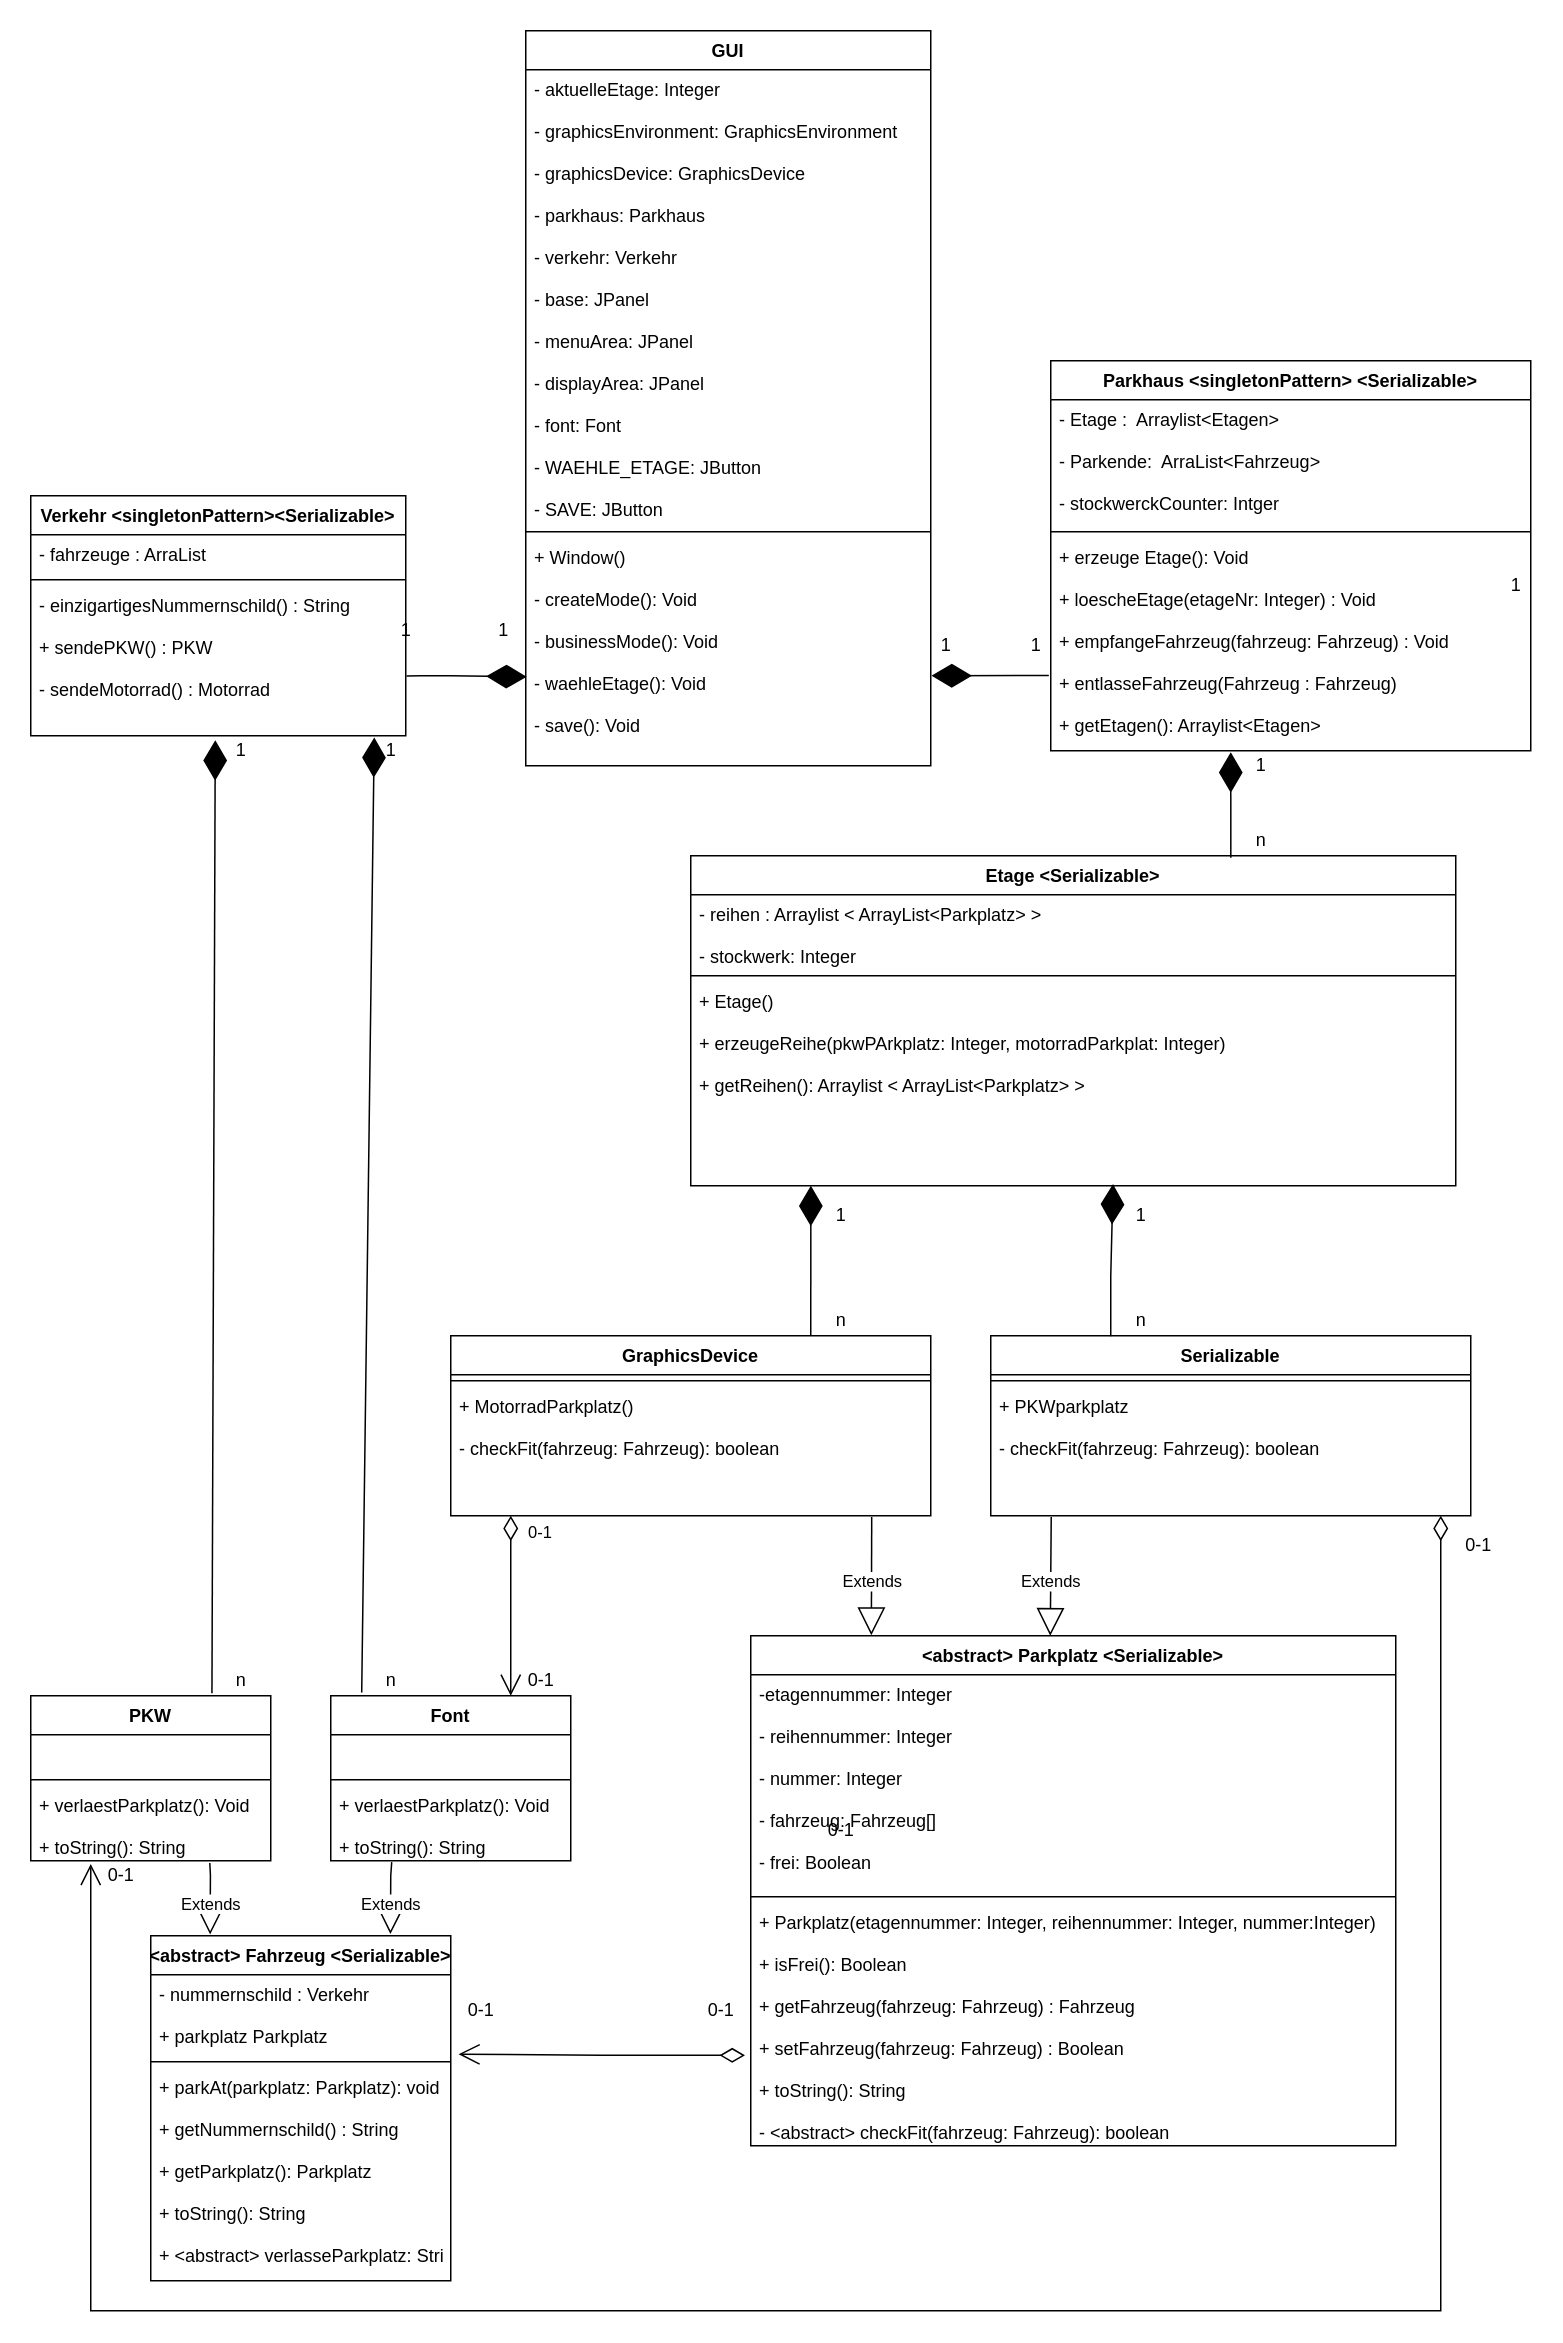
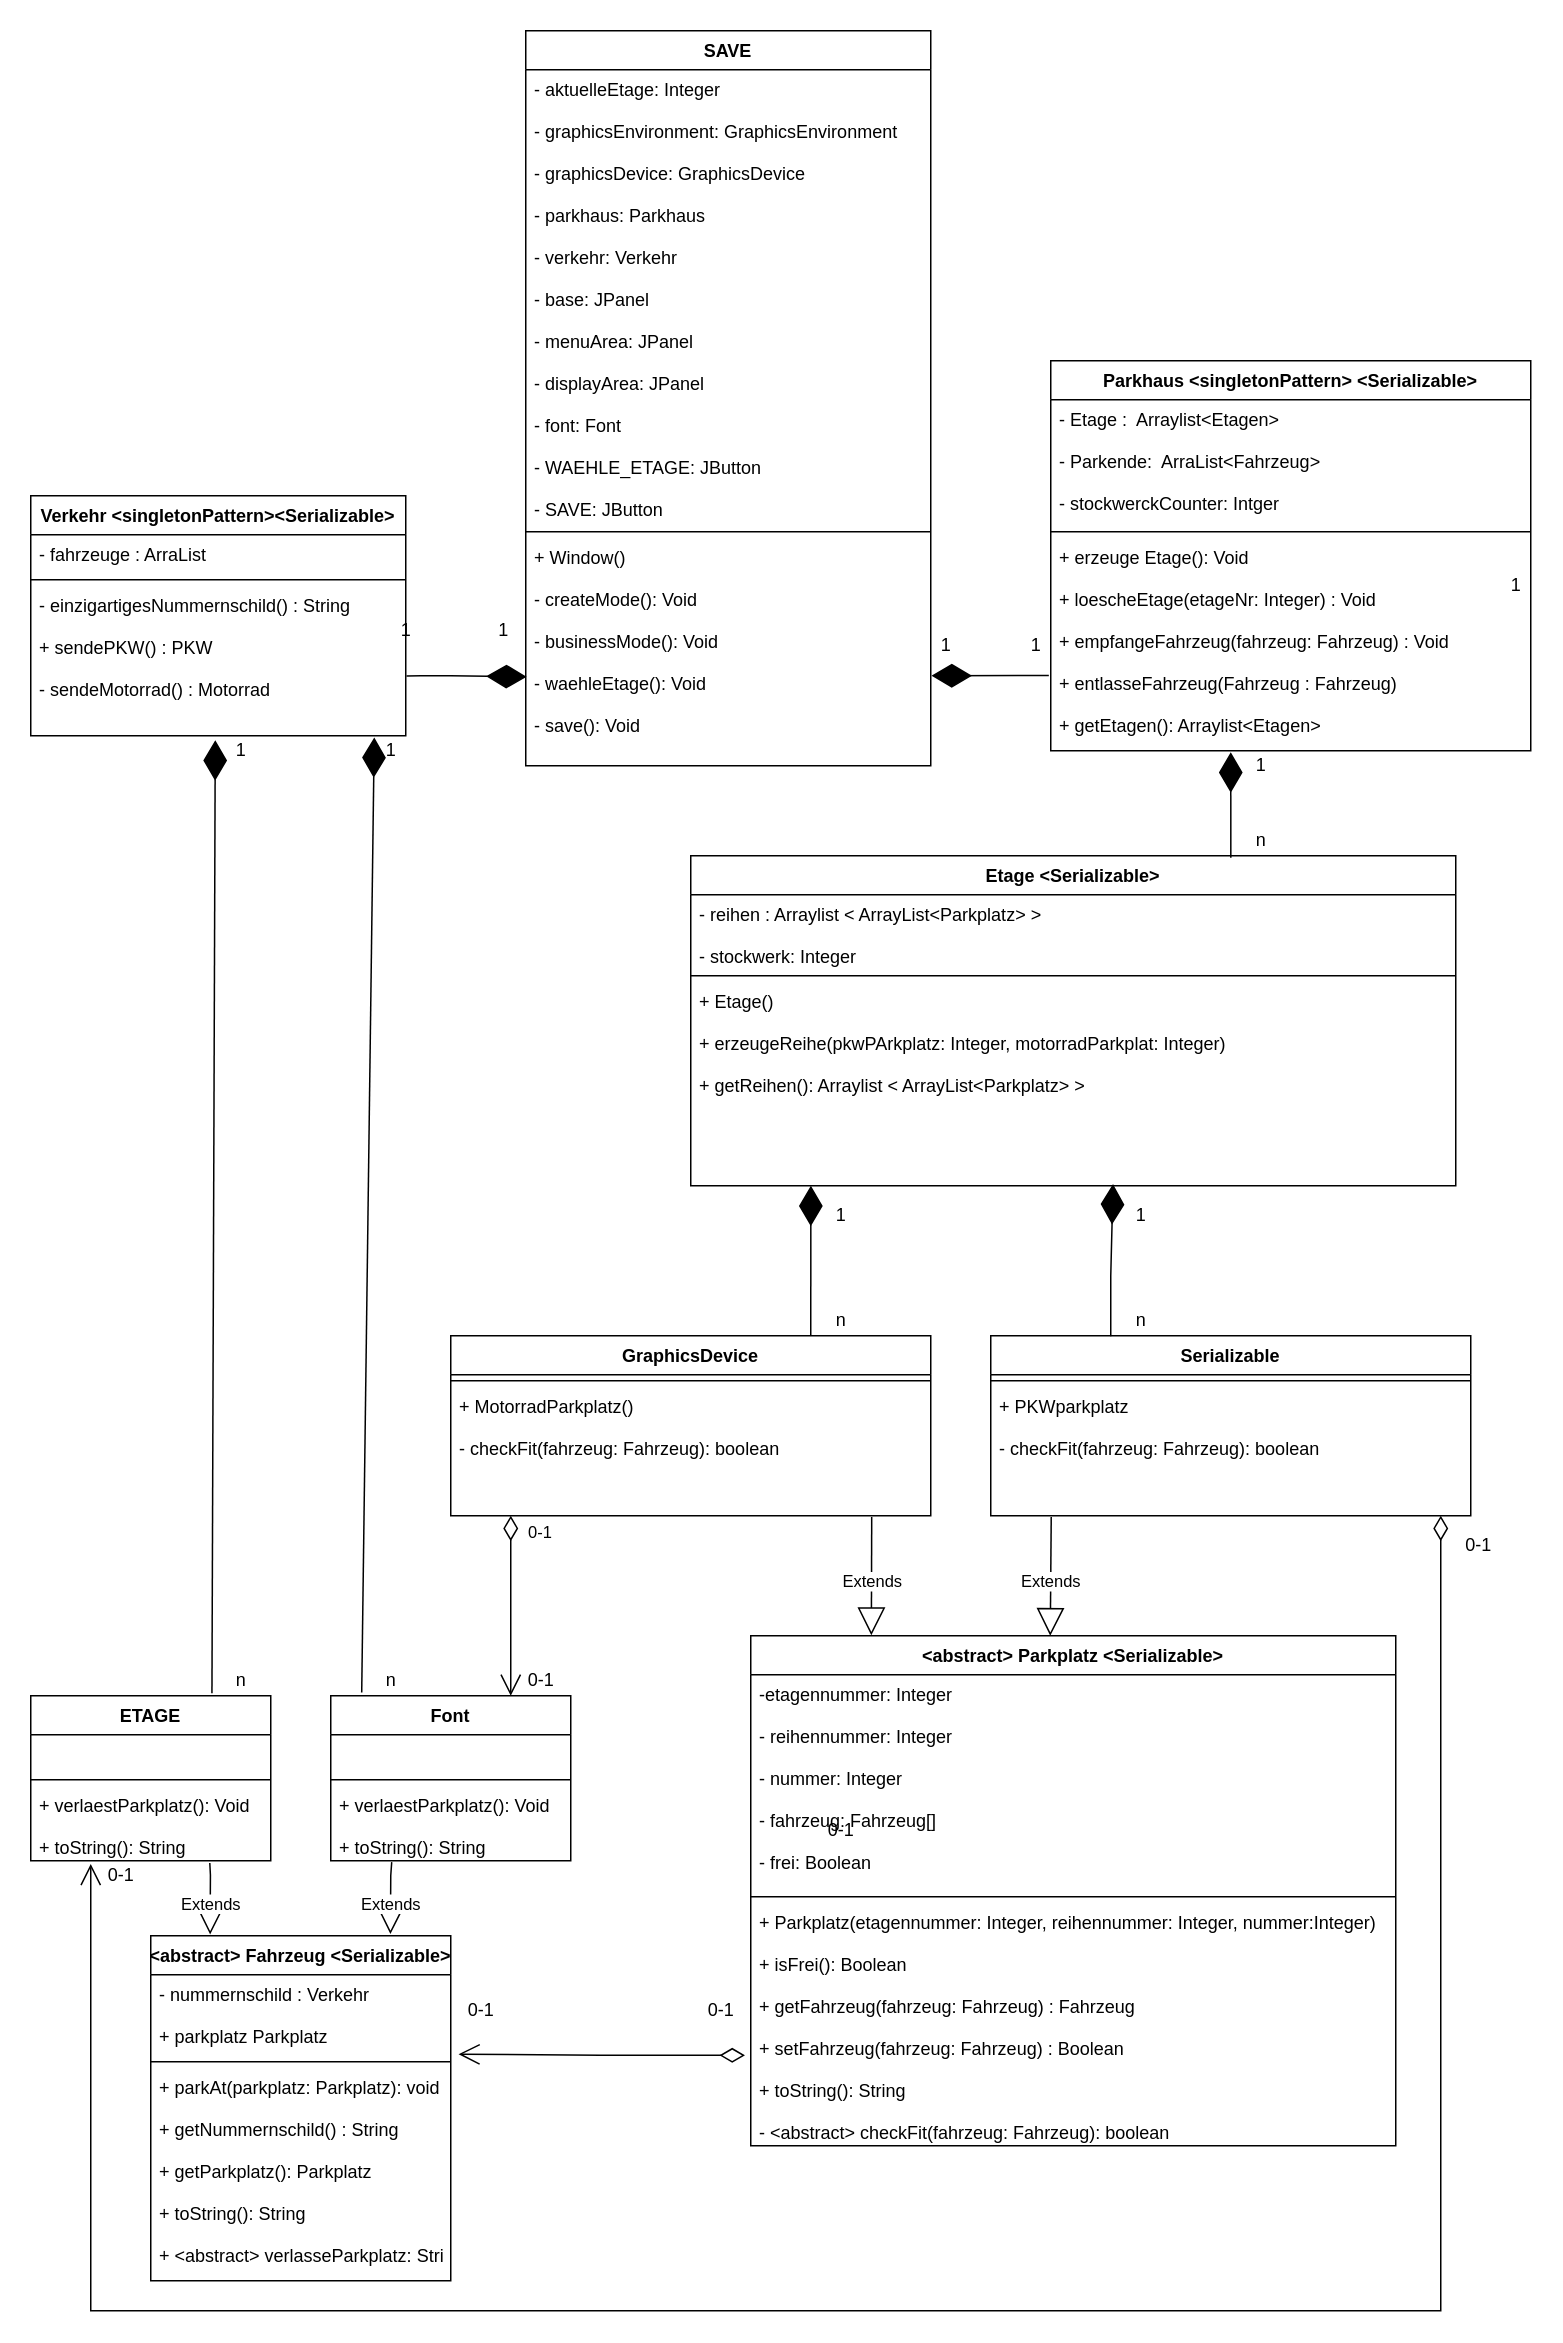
(728, 51) -> (728, 51)
(150, 1716) -> (150, 1716)
